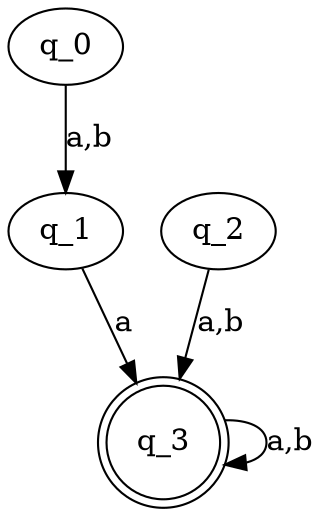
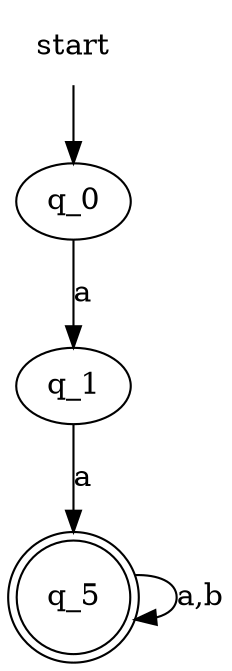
none -> (73, 47)
(89, 139) -> (83, 294)
(218, 231) -> none
(163, 443) -> (73, 597)
